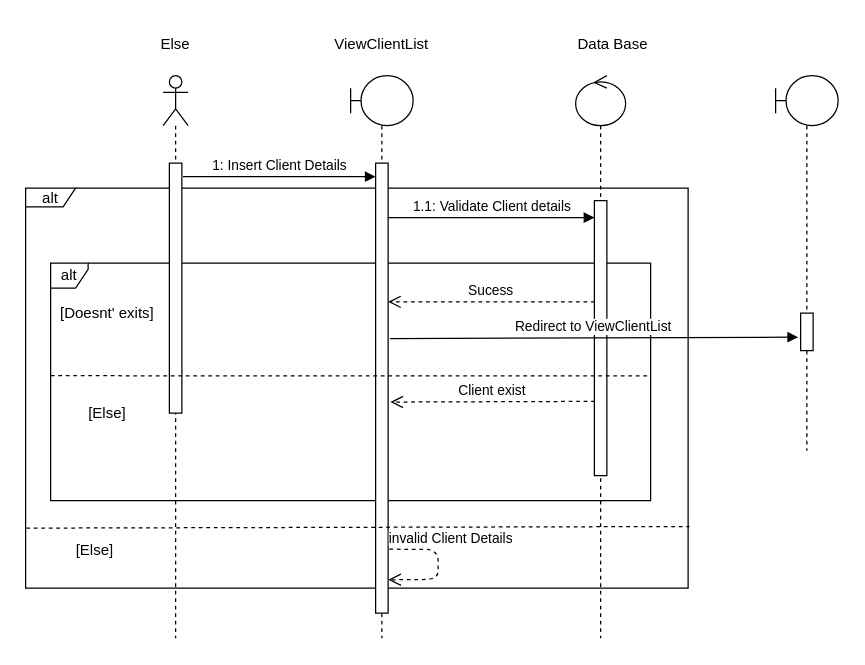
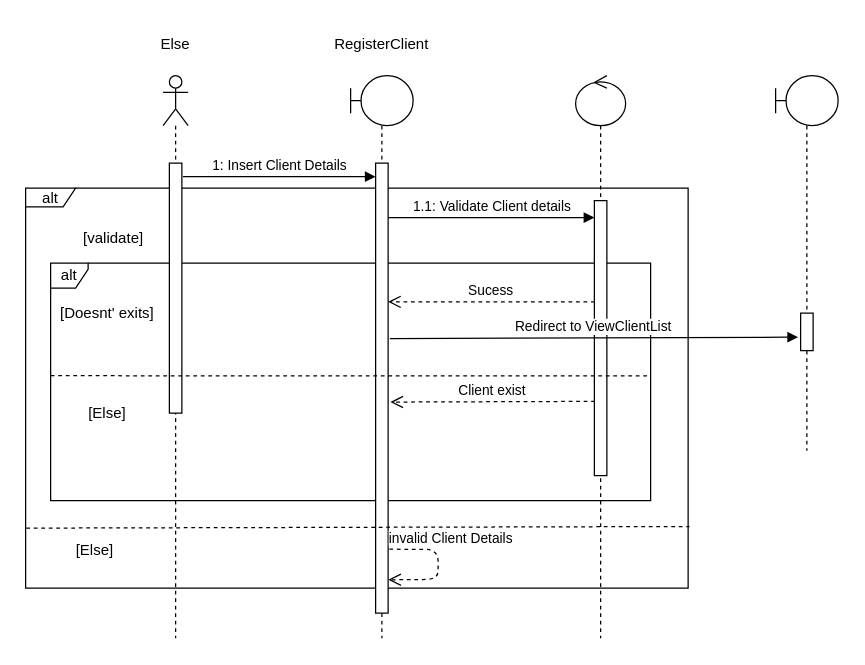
(382, 44) -> (382, 44)
(613, 44) -> none
none -> (113, 238)
